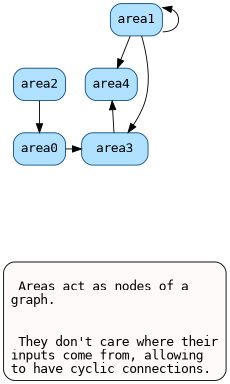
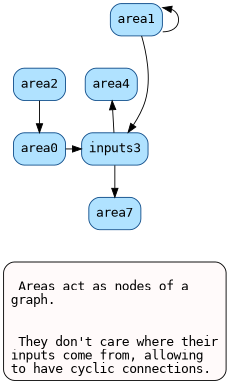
(125, 48) -> none
(115, 149) -> (115, 149)
none -> (115, 214)
